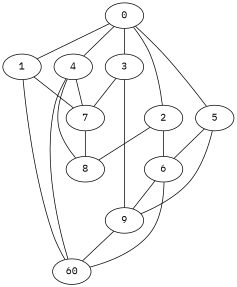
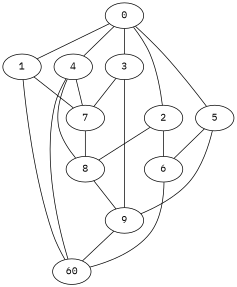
(144, 195) -> (105, 195)
